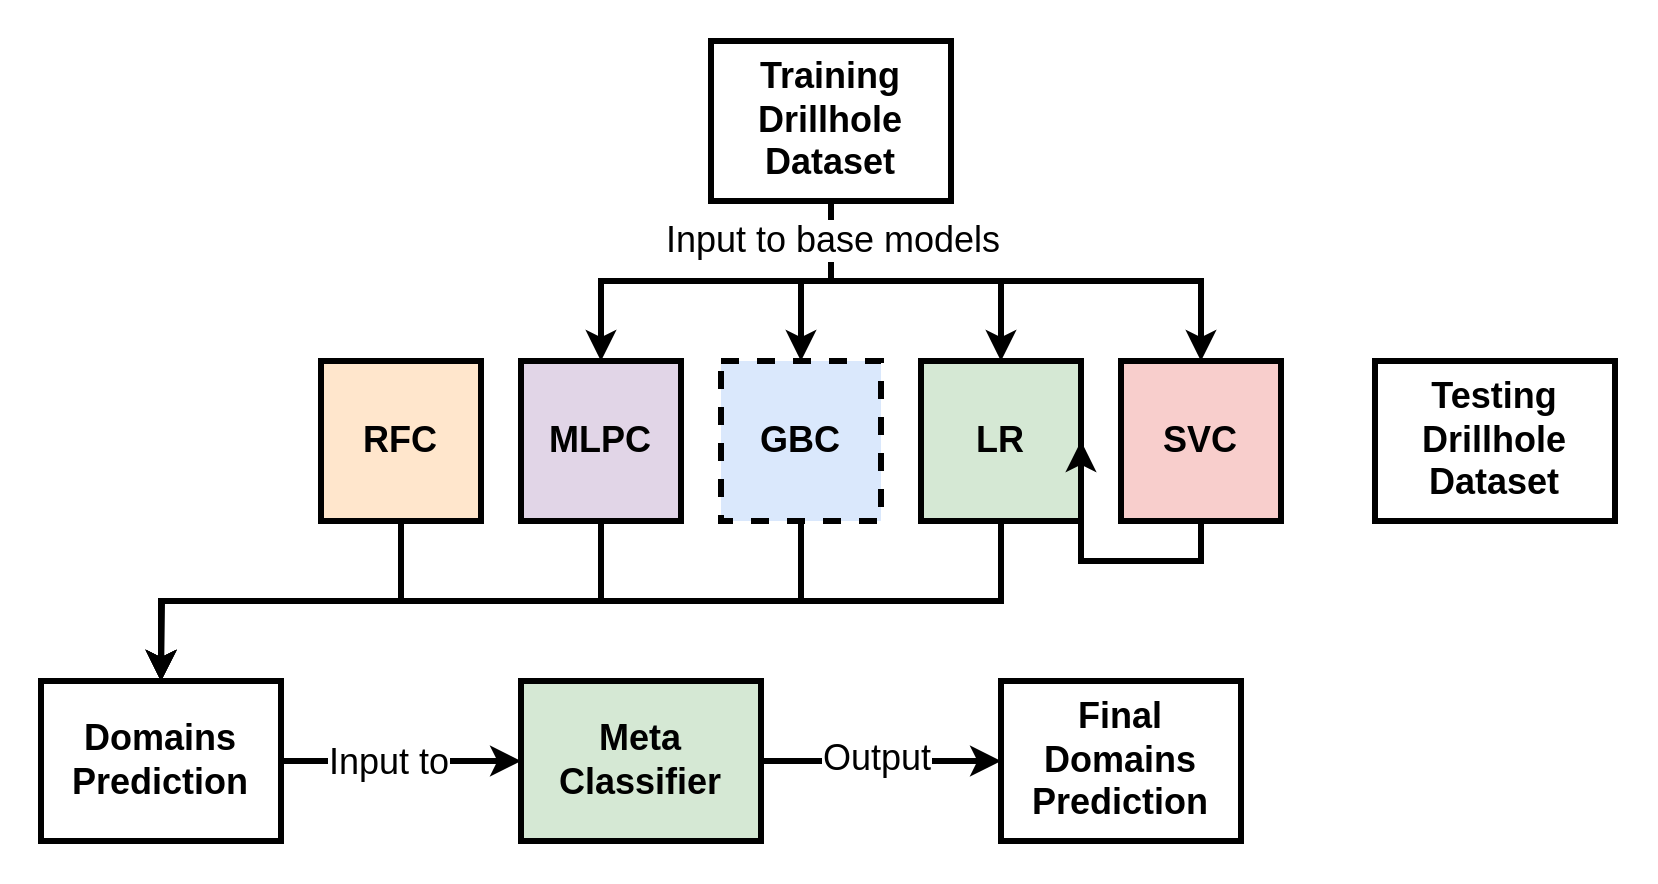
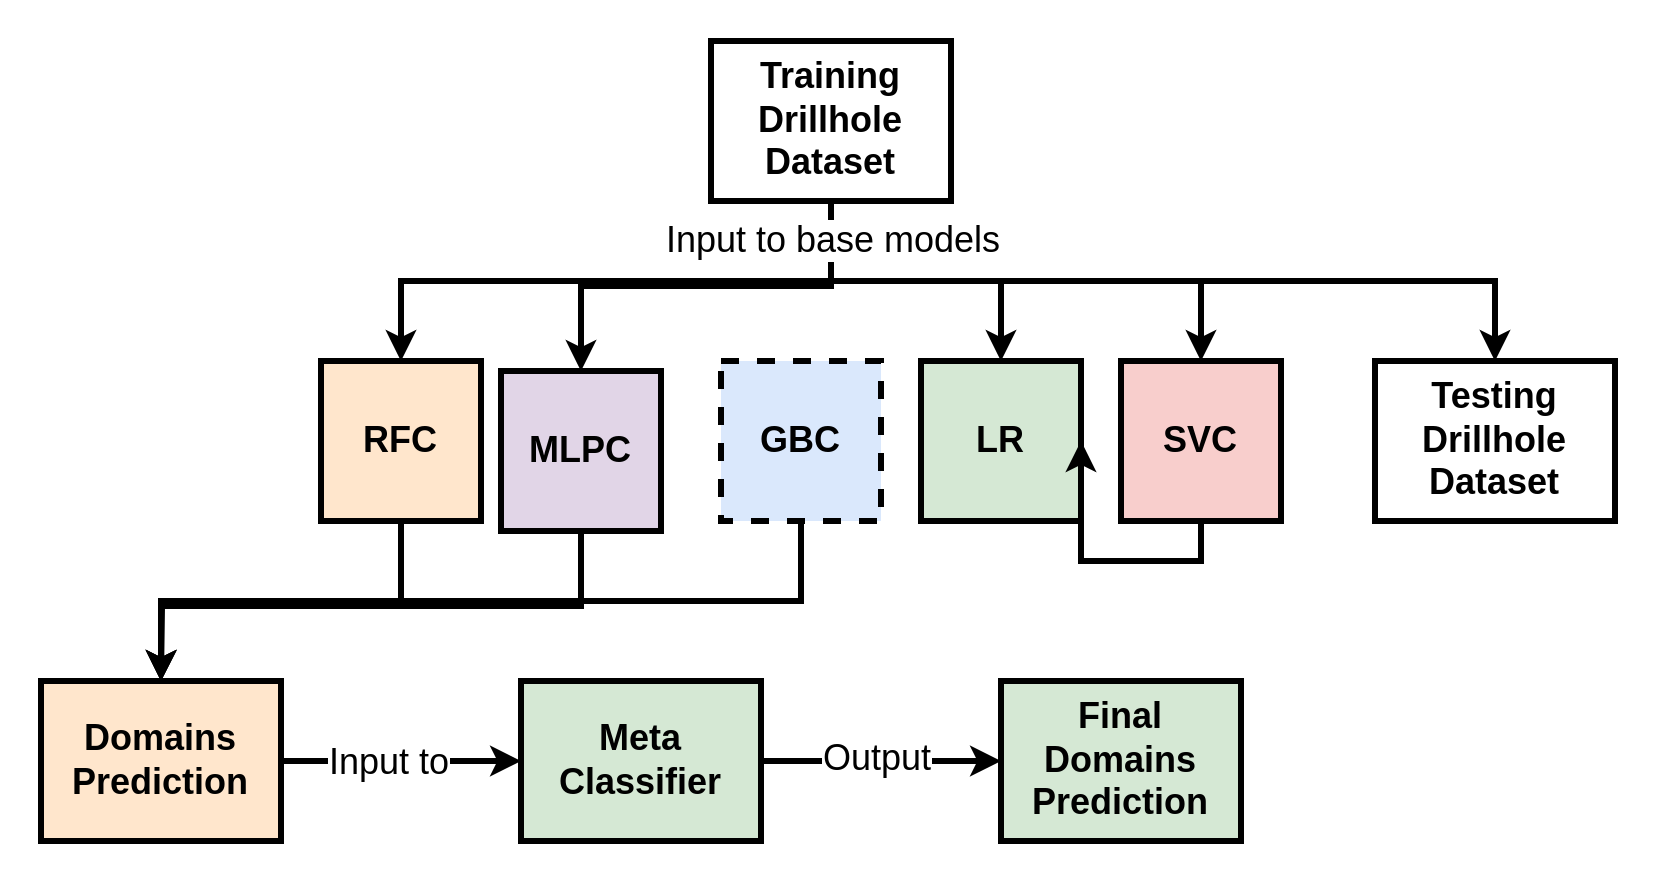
none -> (470, 281)
(801, 314) -> (1379, 281)
(601, 441) -> (581, 451)
(943, 601) -> none
(161, 761) -> (161, 761)
(1121, 761) -> (1121, 761)
